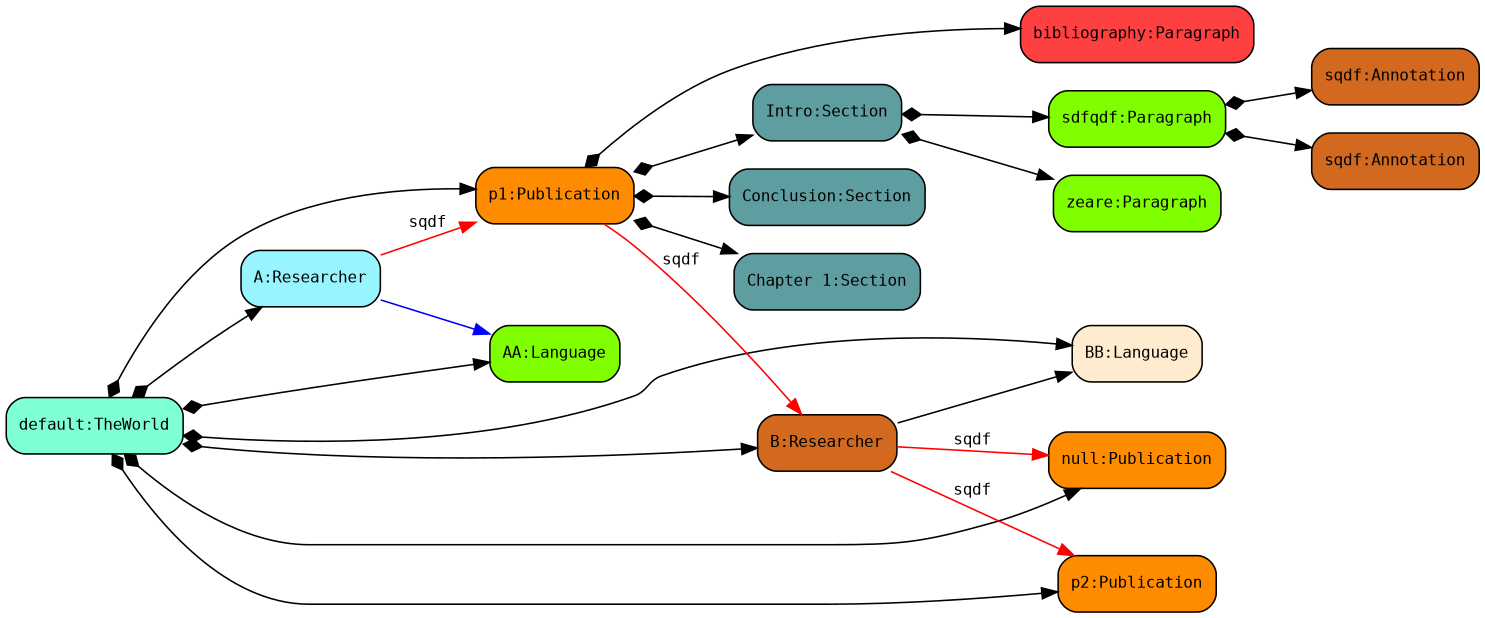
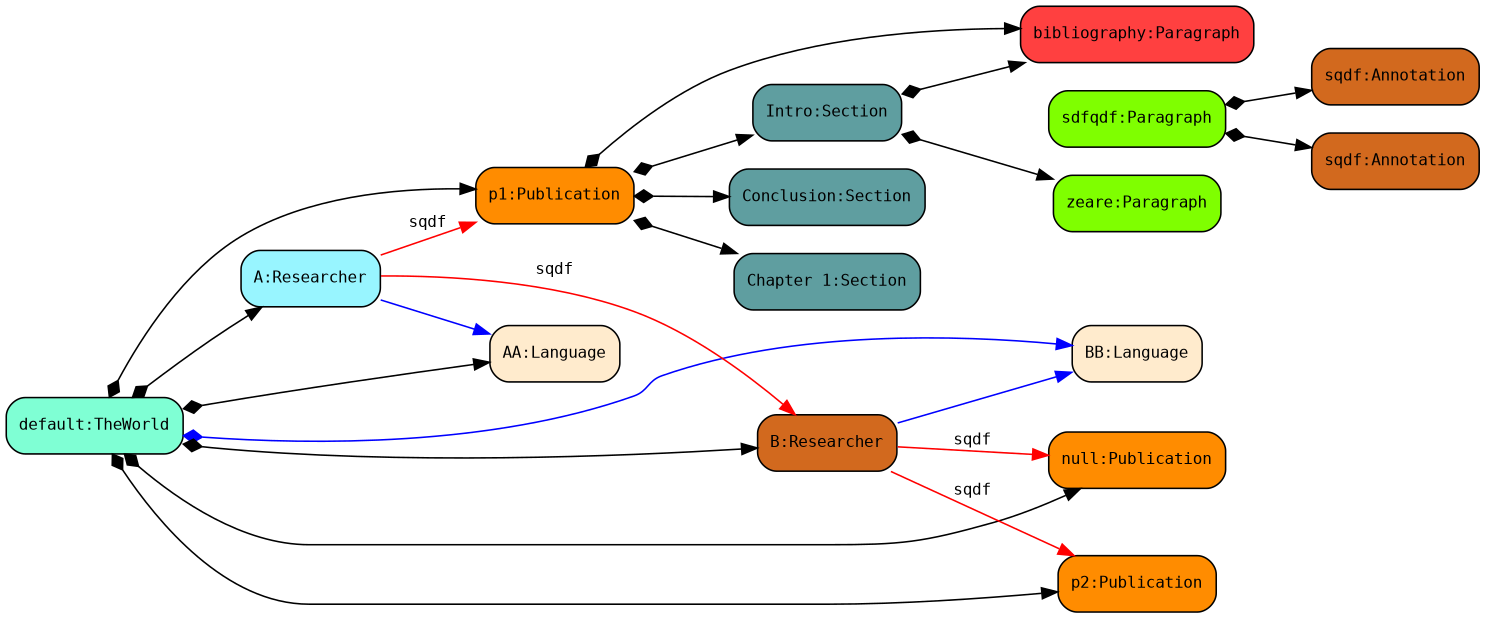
(977, 116) -> (965, 78)
(702, 308) -> (596, 300)
(555, 354) -> (555, 354)
(633, 396) -> (633, 396)
(977, 400) -> (977, 400)
